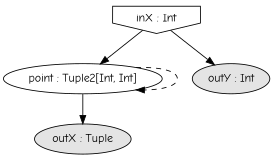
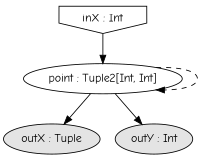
(189, 45) -> (126, 106)
